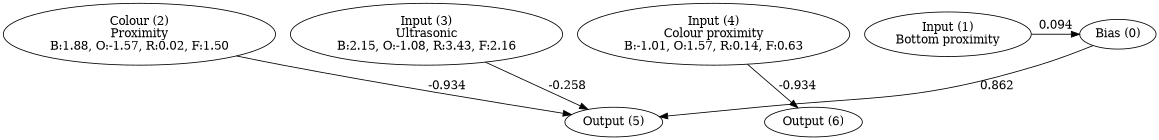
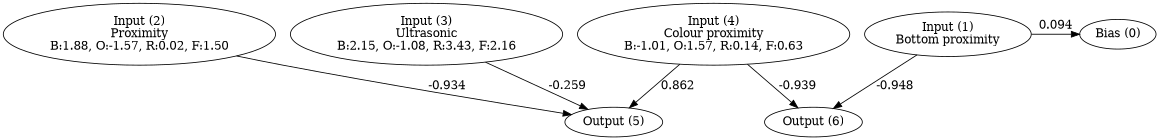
(139, 34) -> (139, 34)
none -> (879, 79)
(568, 86) -> (568, 86)
(798, 86) -> (798, 86)
(883, 97) -> (658, 83)
